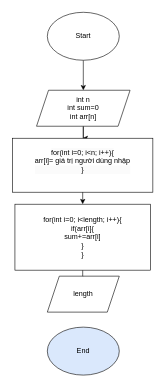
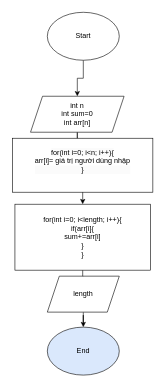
(83, 108) -> (77, 114)
none -> (83, 321)
